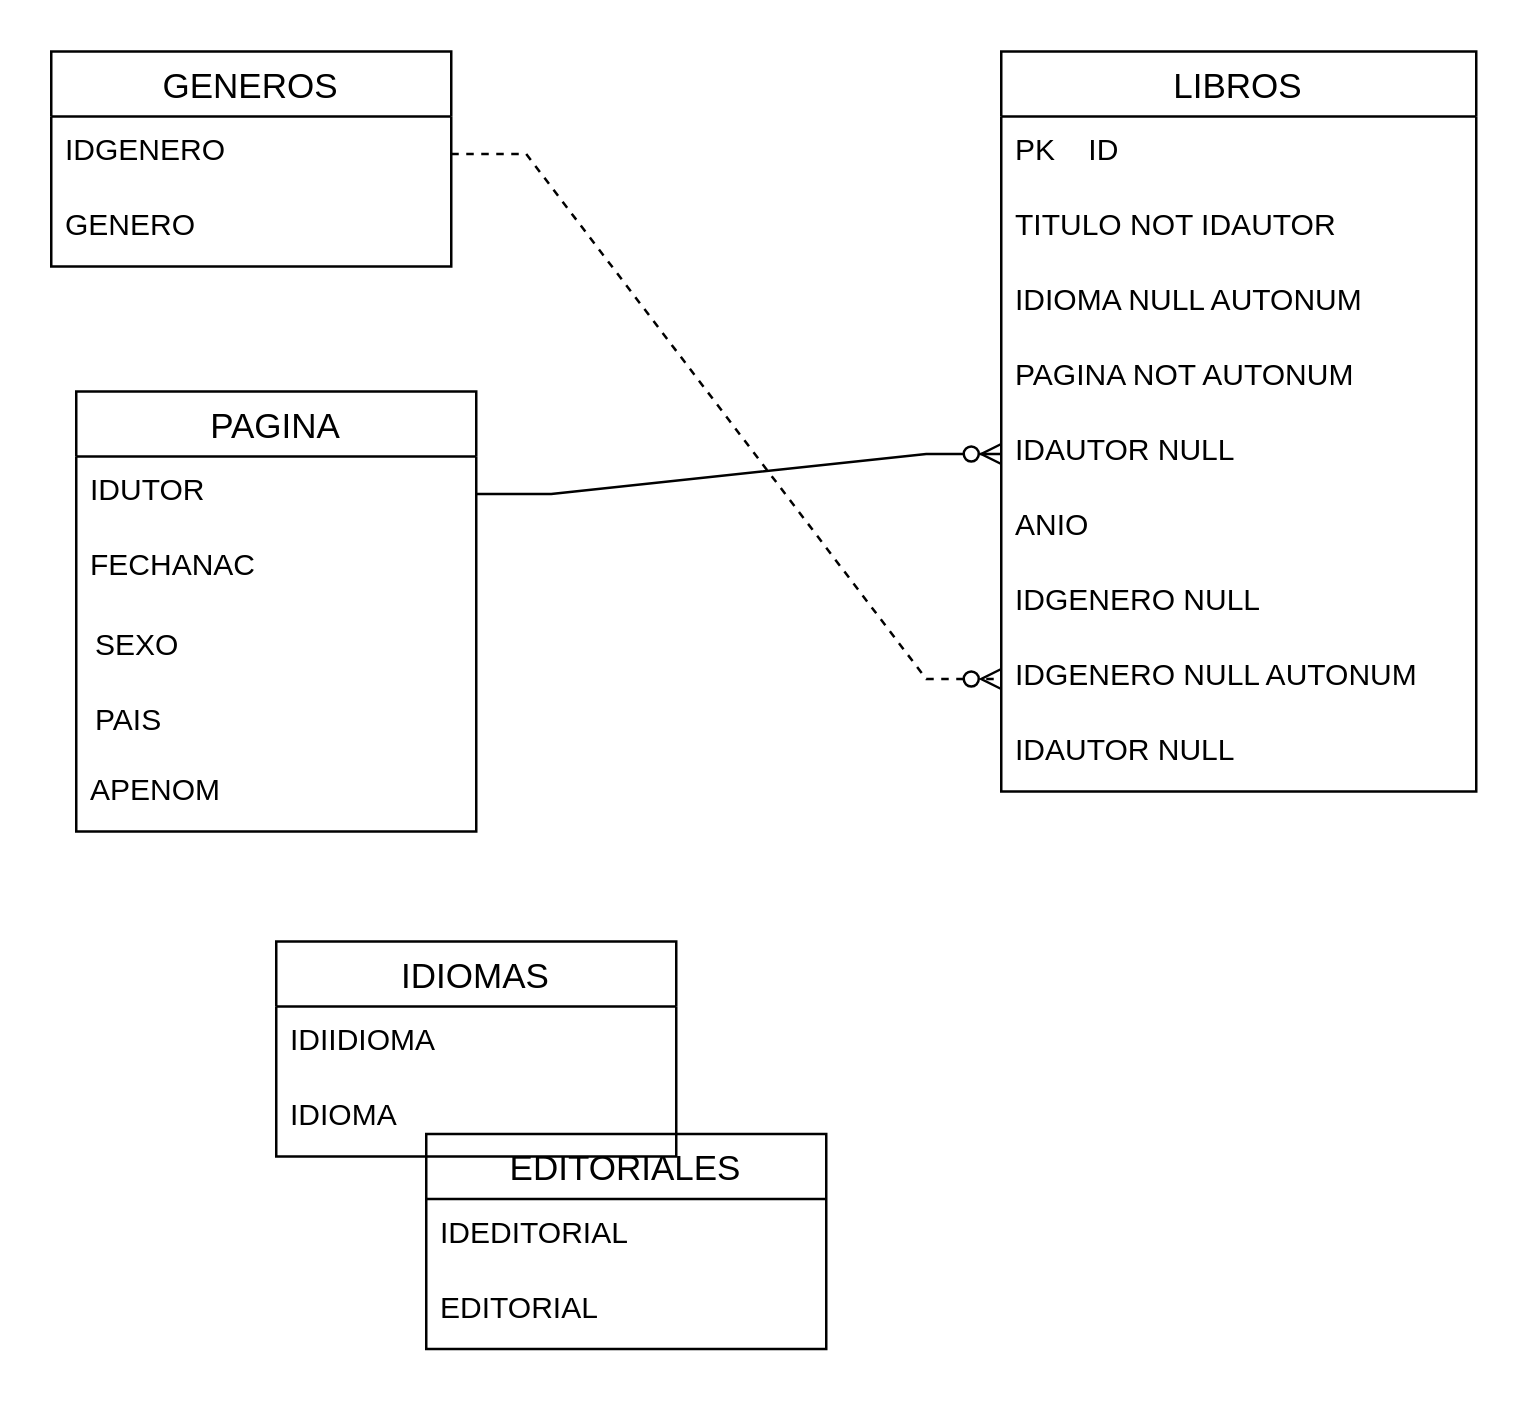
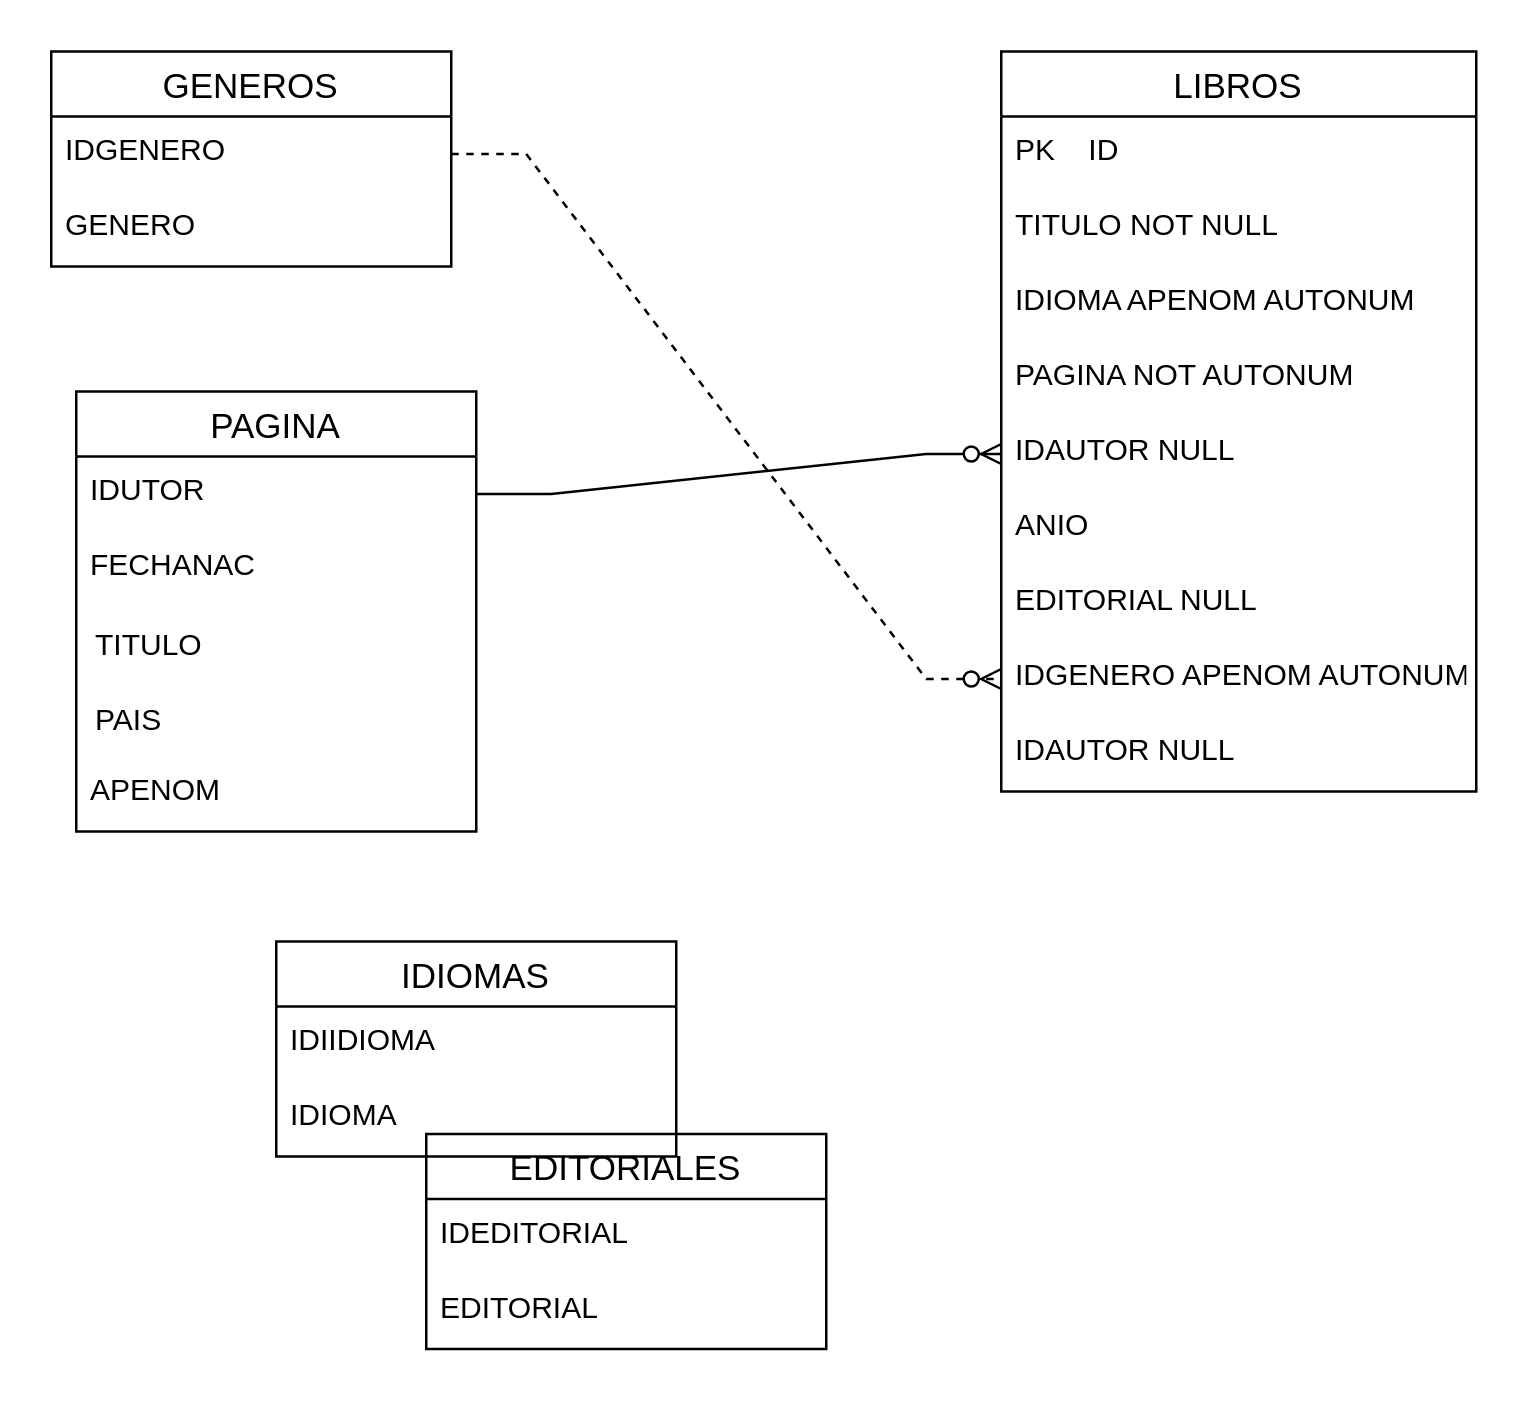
(1158, 225) -> (1133, 225)
(1167, 300) -> (1184, 300)
(1120, 600) -> (1129, 600)
(129, 645) -> (145, 645)
(1184, 675) -> (1200, 675)
